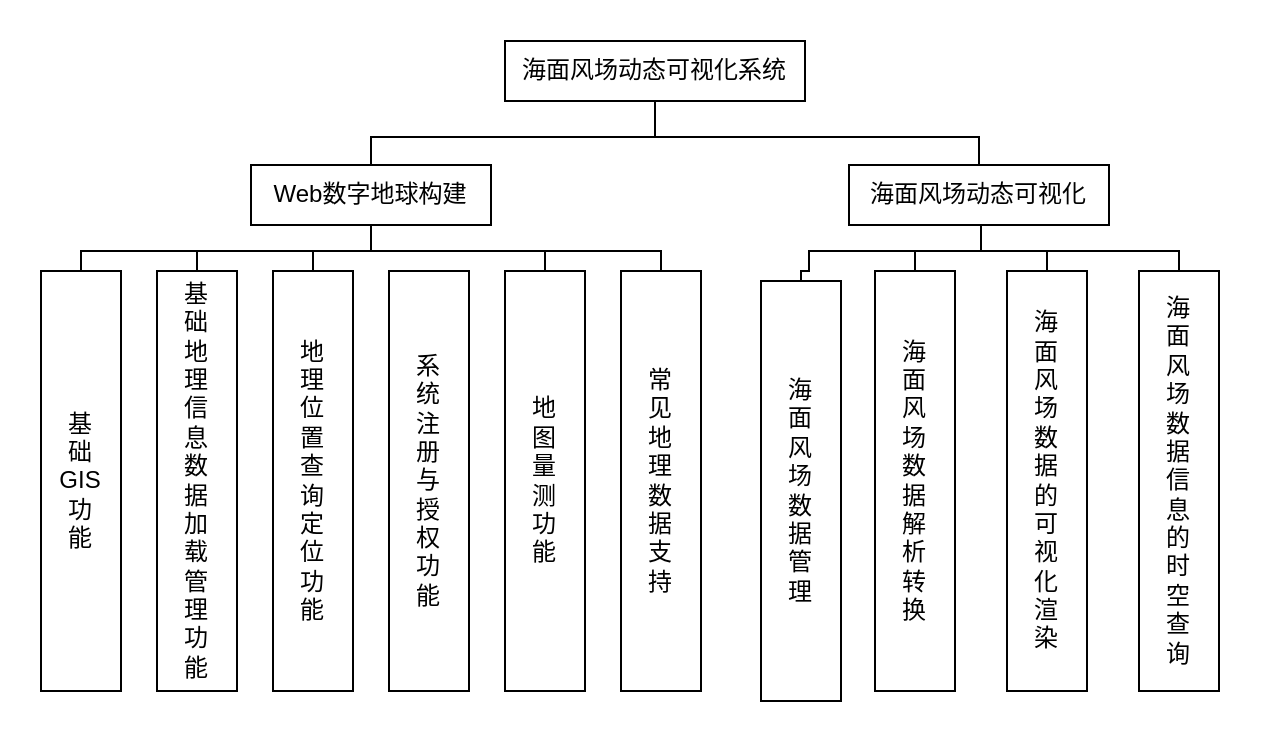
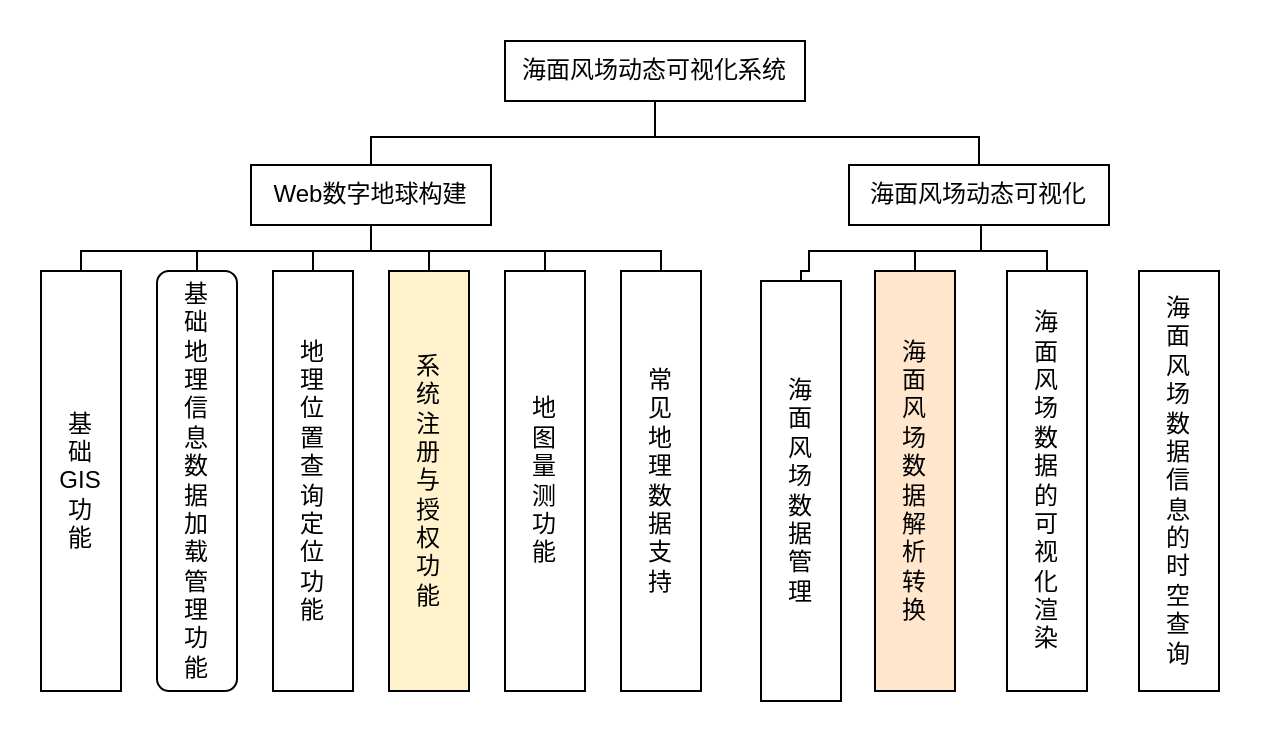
(1125, 251) -> none
none -> (429, 263)
(197, 481) -> (197, 481)
(429, 481) -> (429, 481)
(915, 481) -> (915, 481)
